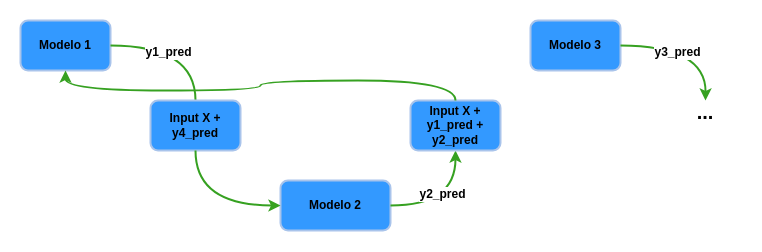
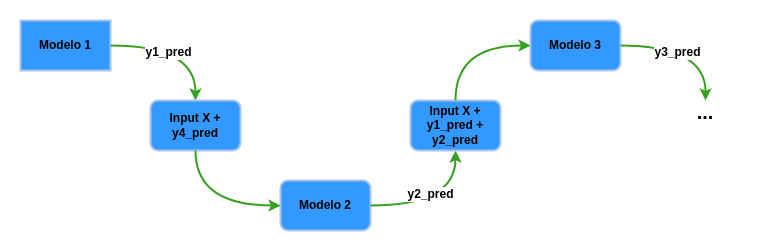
(66, 46) -> (66, 46)
(189, 75) -> (190, 72)
(262, 84) -> (476, 57)
(336, 206) -> (326, 206)
